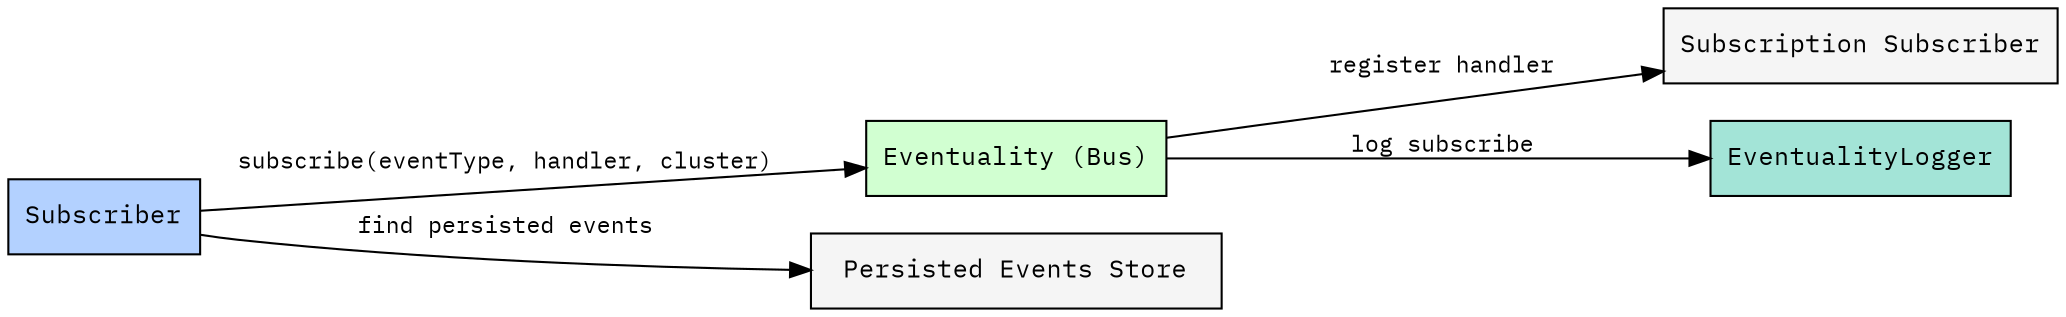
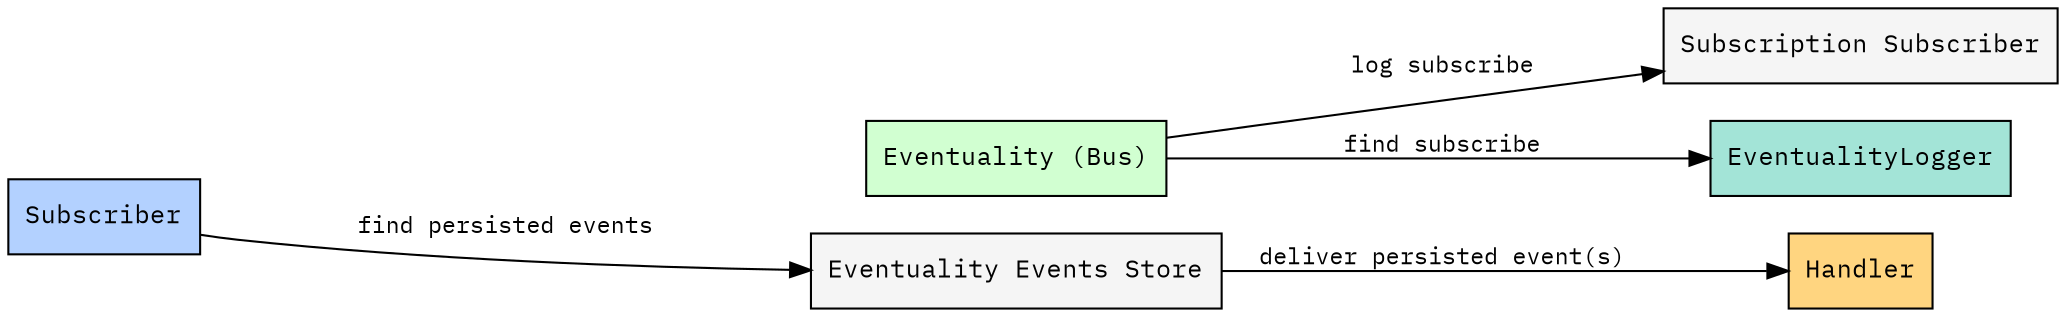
(1443, 67) -> (1443, 67)
(1443, 146) -> (1443, 146)
(523, 190) -> none
(1016, 271) -> (1016, 271)
none -> (1861, 271)
